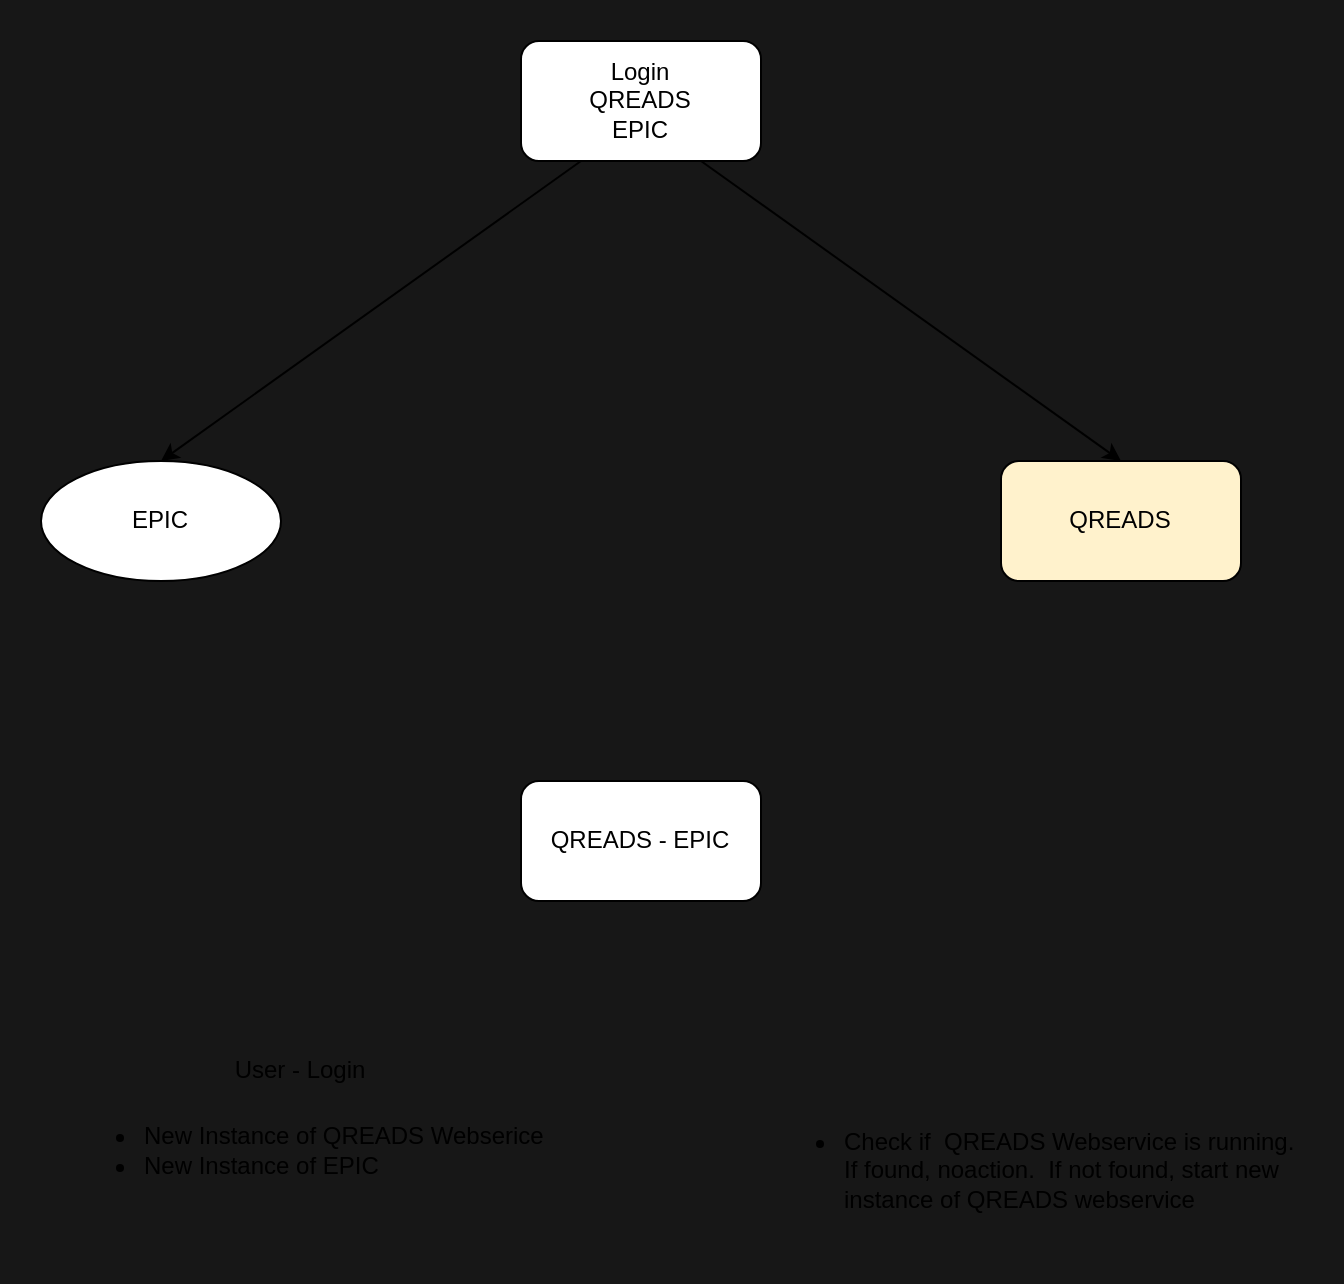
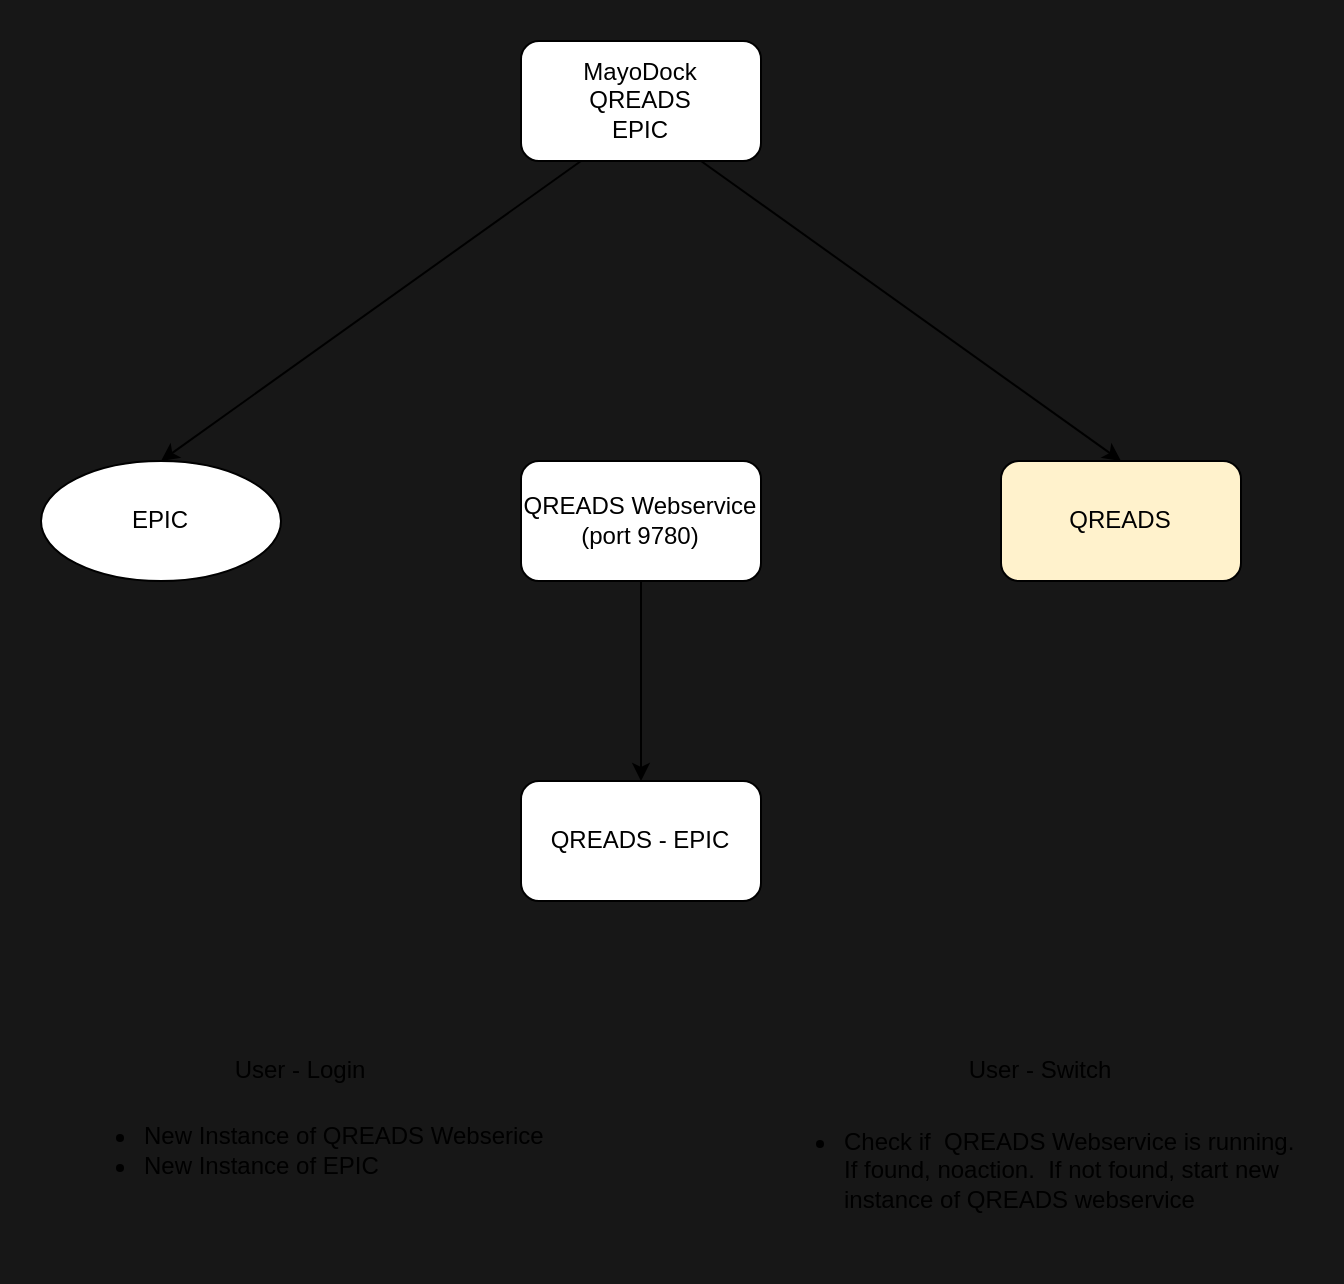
(641, 101) -> (641, 101)
none -> (641, 521)
none -> (641, 581)
none -> (1041, 1071)
